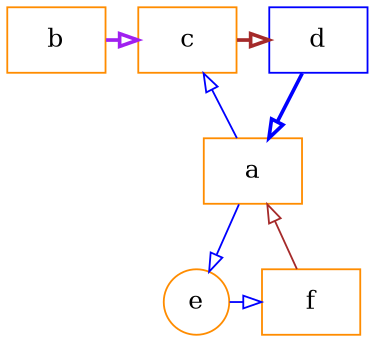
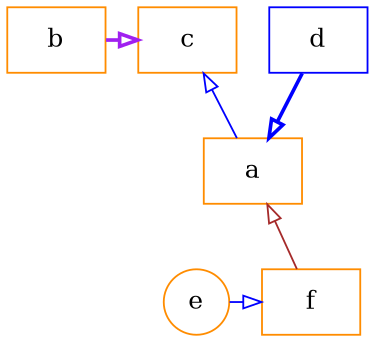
(244, 40) -> none
(228, 229) -> none
